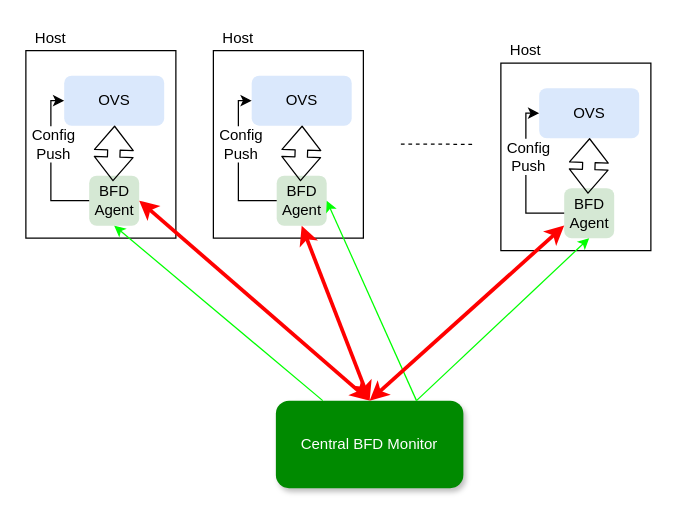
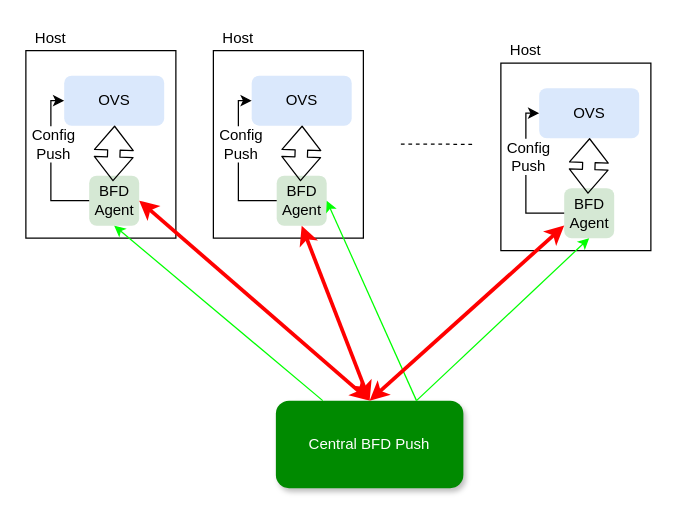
(369, 444) -> (369, 444)
